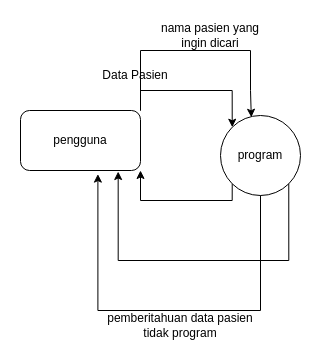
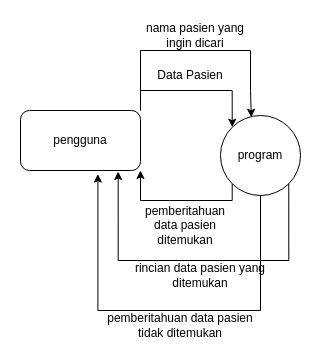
(211, 36) -> (196, 36)
(136, 76) -> (191, 76)
none -> (186, 226)
none -> (201, 276)
(181, 326) -> (181, 326)
